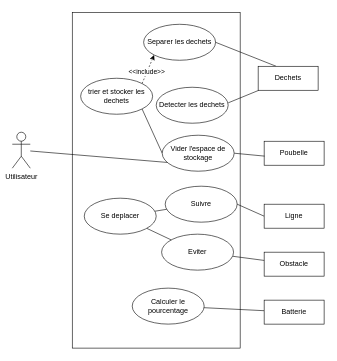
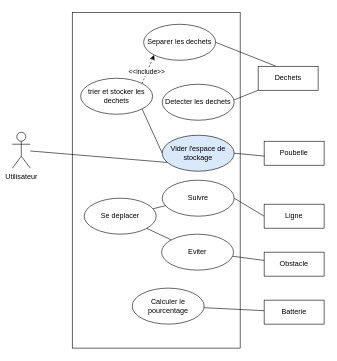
(192, 105) -> (198, 102)
(198, 153) -> (198, 153)
(201, 204) -> (198, 198)
